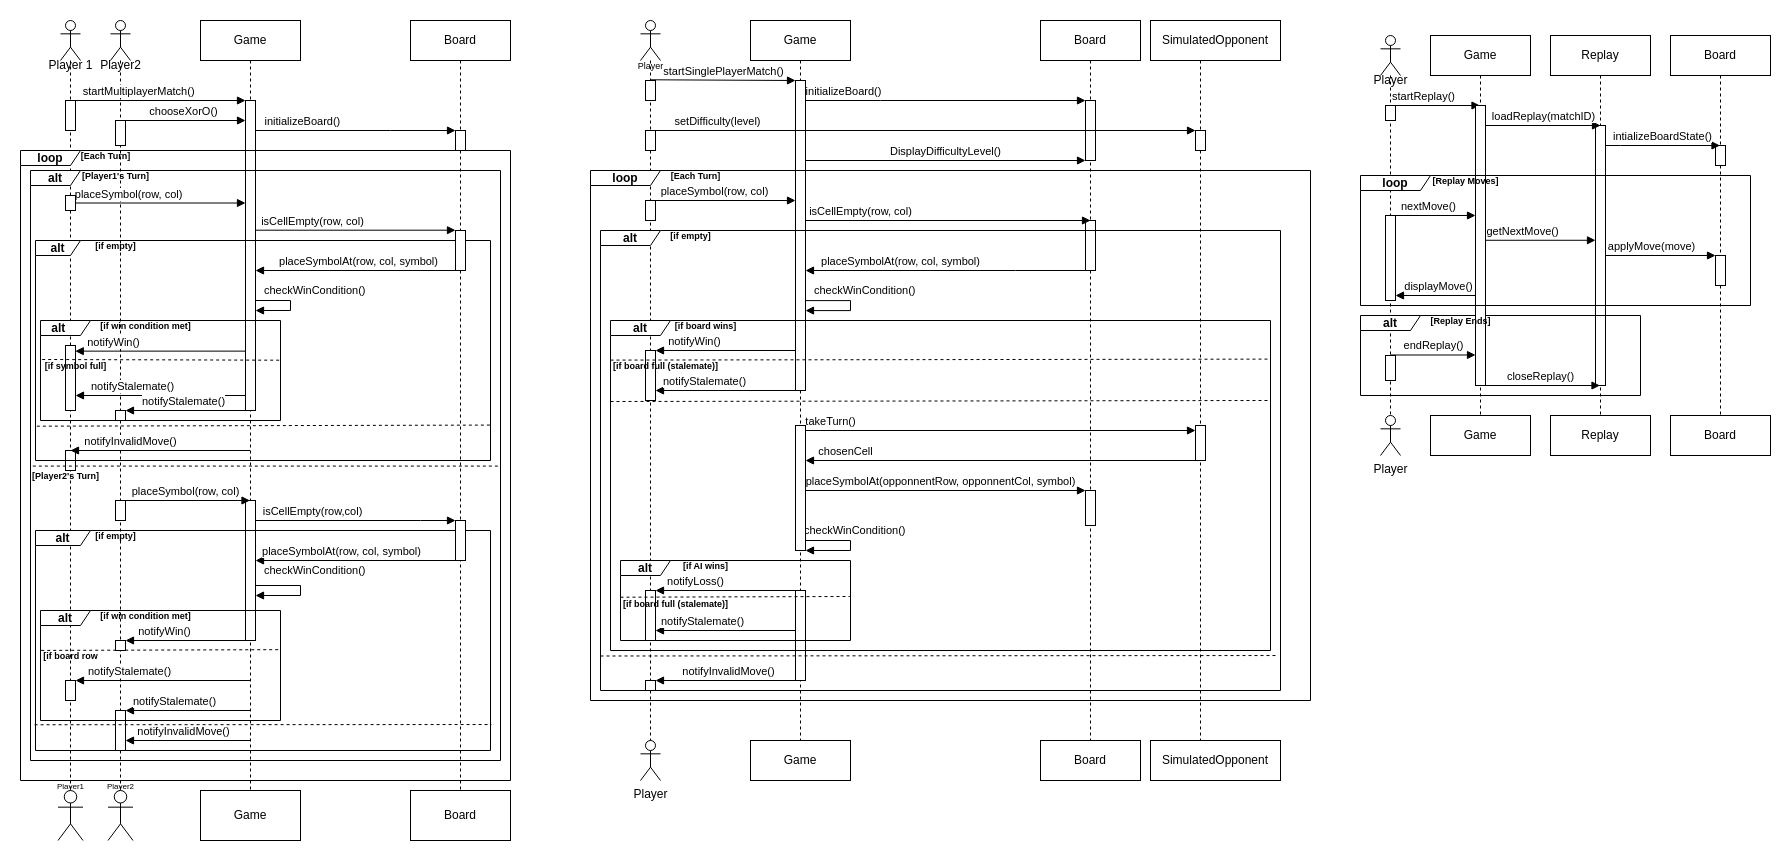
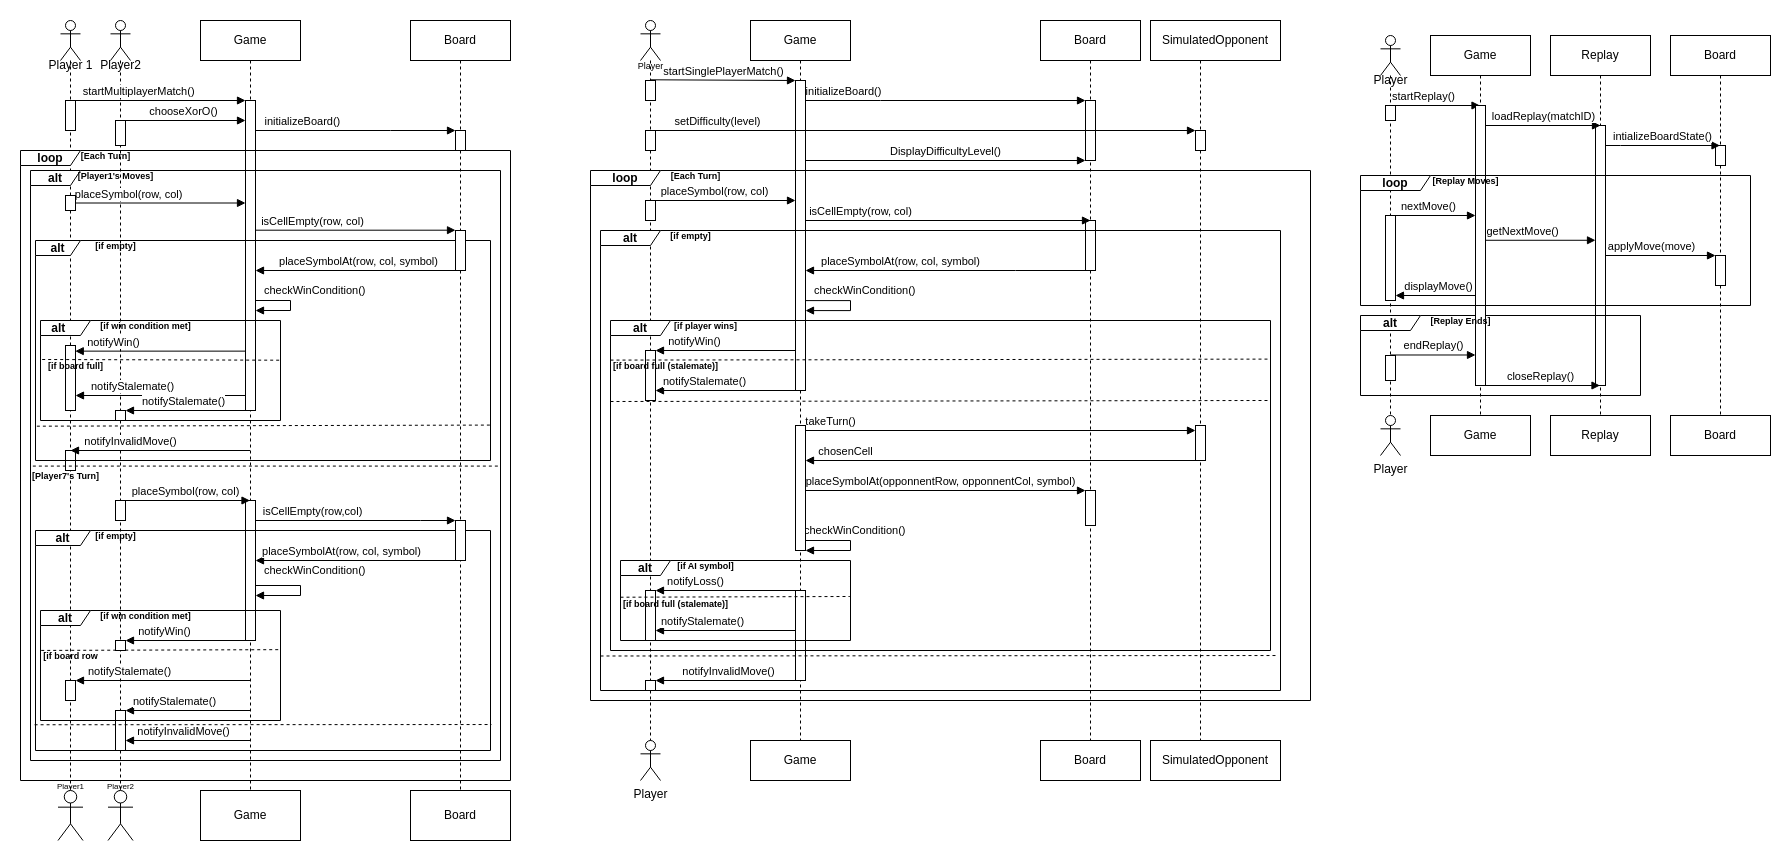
(116, 176) -> (116, 176)
(706, 326) -> (706, 326)
(76, 366) -> (76, 366)
(66, 476) -> (66, 476)
(706, 566) -> (706, 566)
